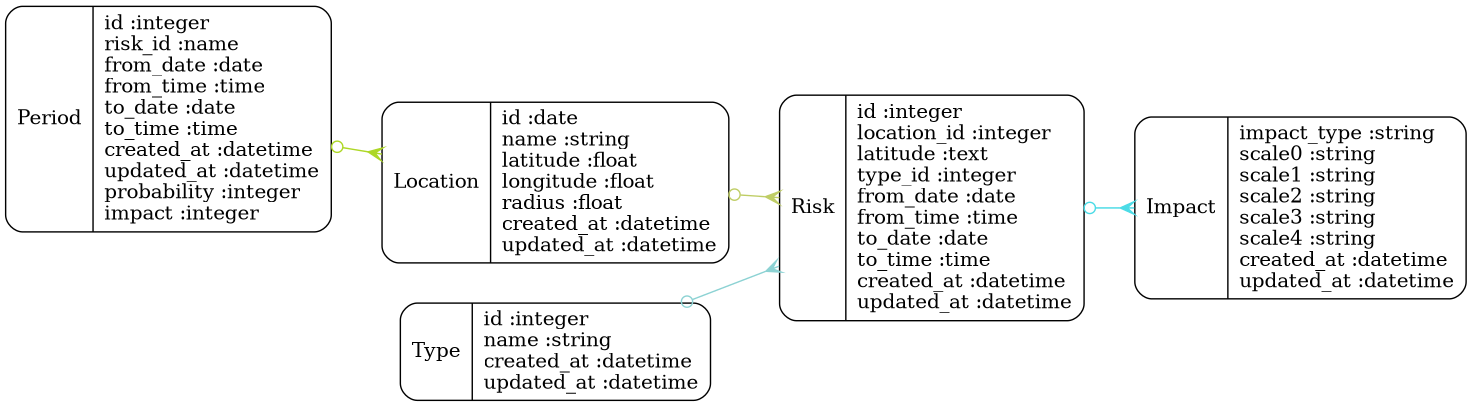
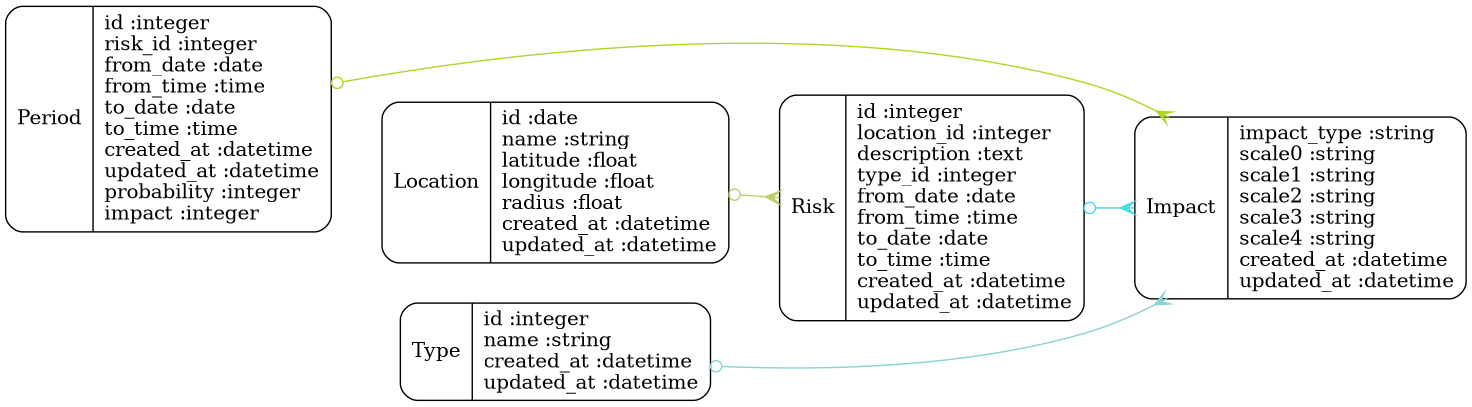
(172, 44) -> (181, 44)
(355, 150) -> (753, 44)
(923, 154) -> (940, 154)
(729, 285) -> (942, 360)
